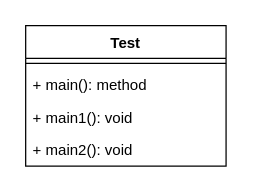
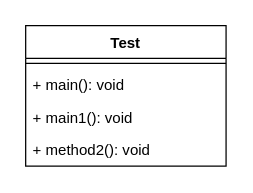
(93, 86) -> (82, 86)
(86, 151) -> (97, 151)
